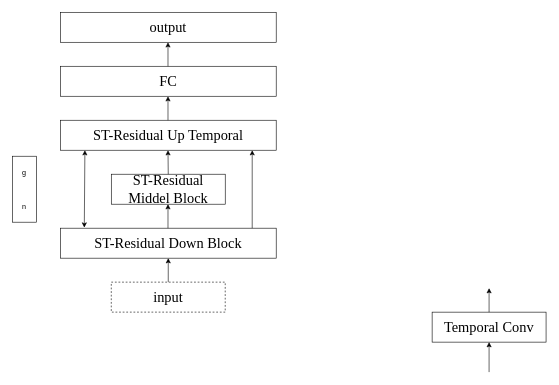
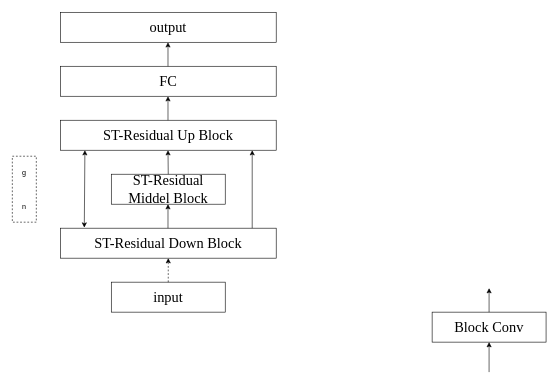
(168, 135) -> (168, 135)
(24, 189) -> (24, 189)
(168, 272) -> (168, 272)
(168, 297) -> (168, 297)
(489, 327) -> (489, 327)
